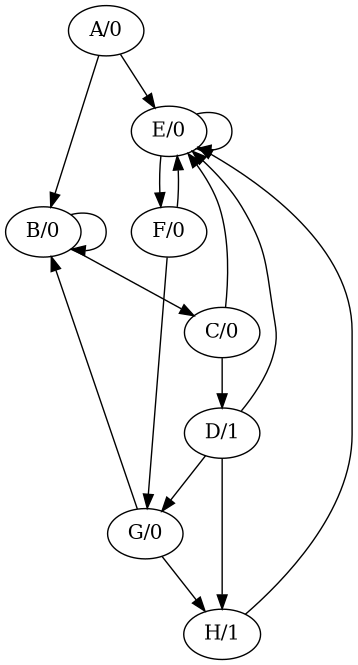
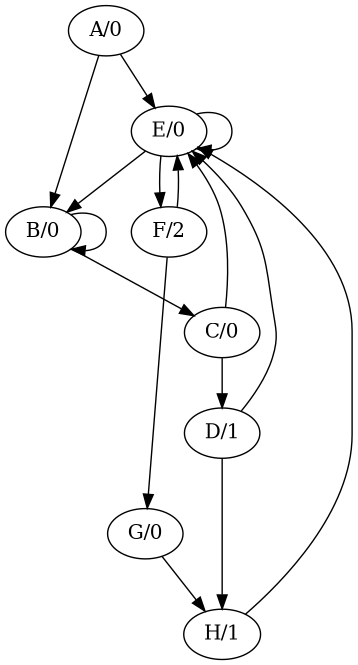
(169, 232) -> (169, 232)
(97, 390) -> (112, 177)
(188, 478) -> none
